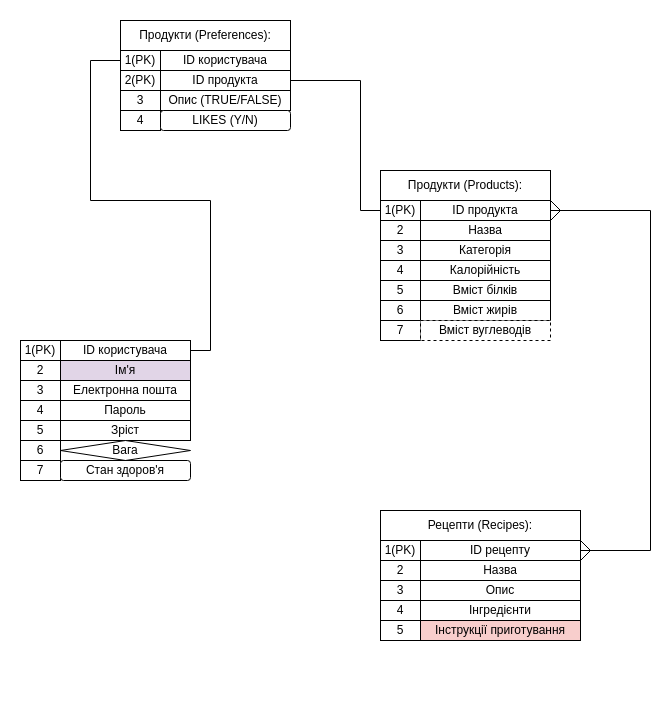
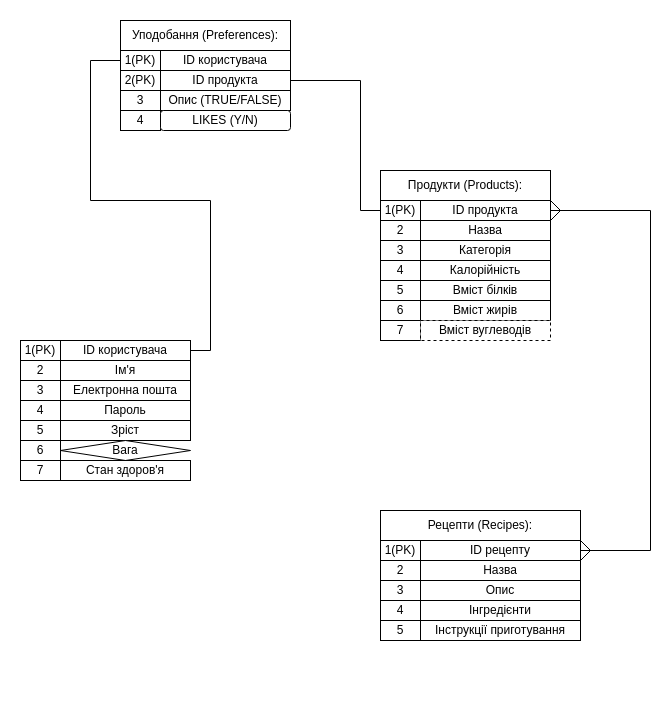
(206, 36) -> (206, 36)
(126, 371) -> (126, 371)
(126, 471) -> (126, 471)
(501, 631) -> (501, 631)
